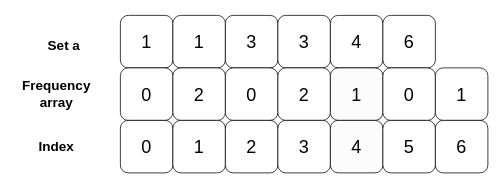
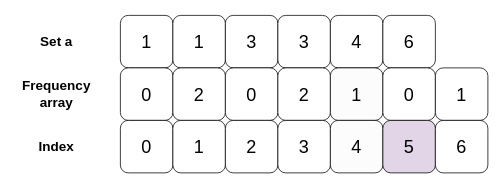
(64, 45) -> (57, 42)
(409, 147) -> (409, 147)
